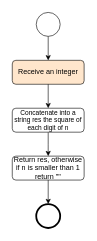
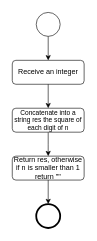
(48, 72) -> (48, 72)
